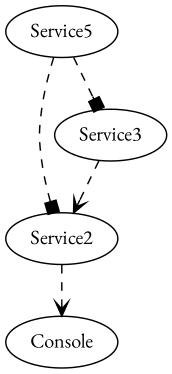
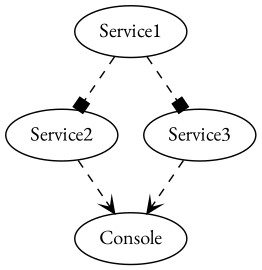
(62, 32) -> (131, 32)
(89, 180) -> (169, 181)
